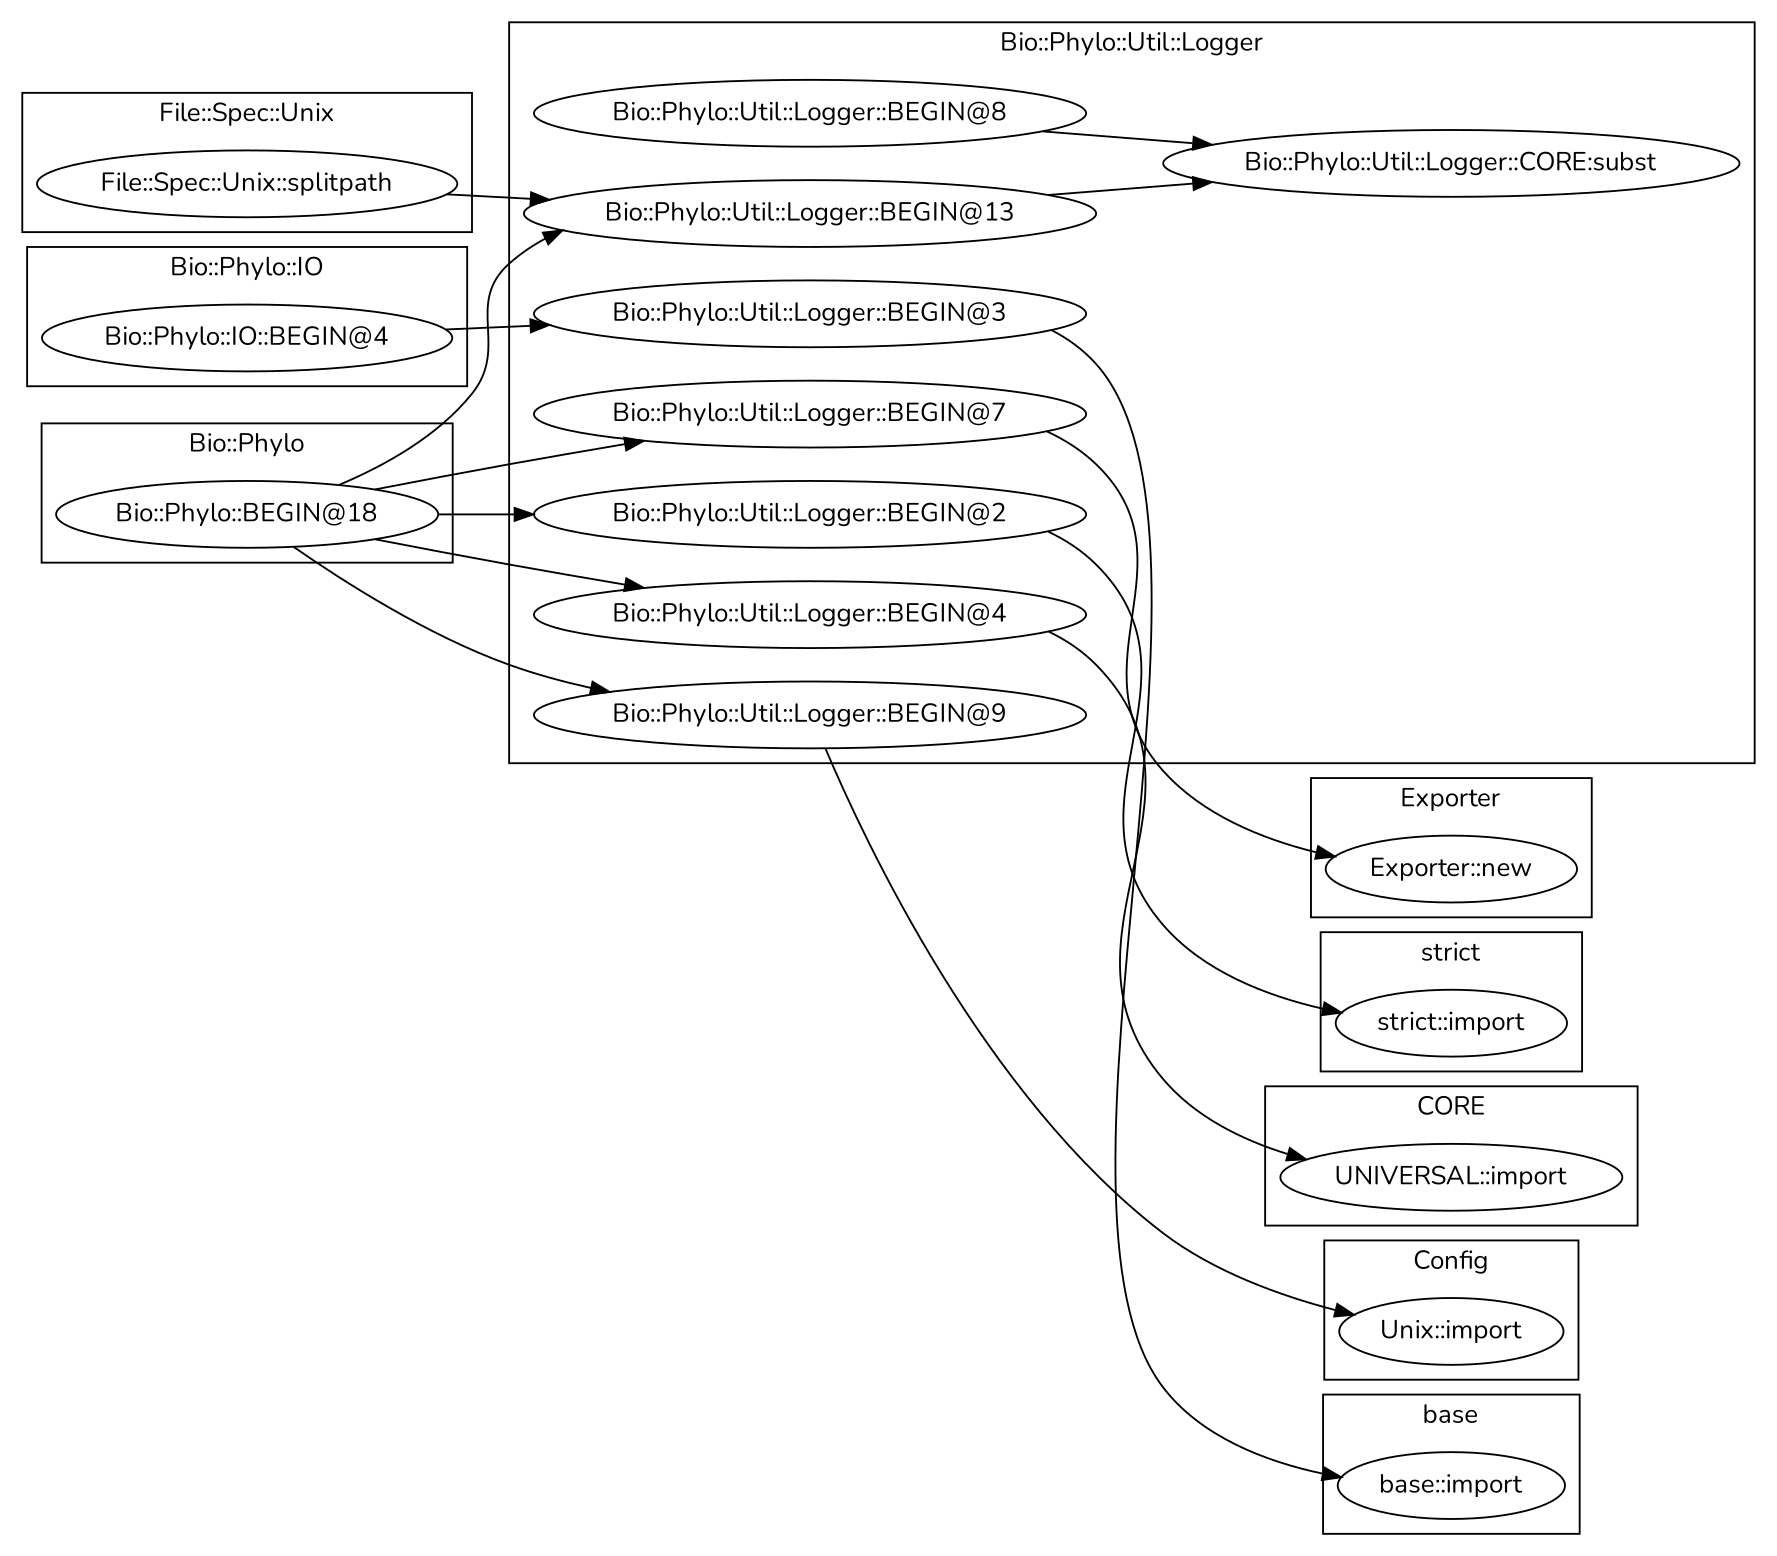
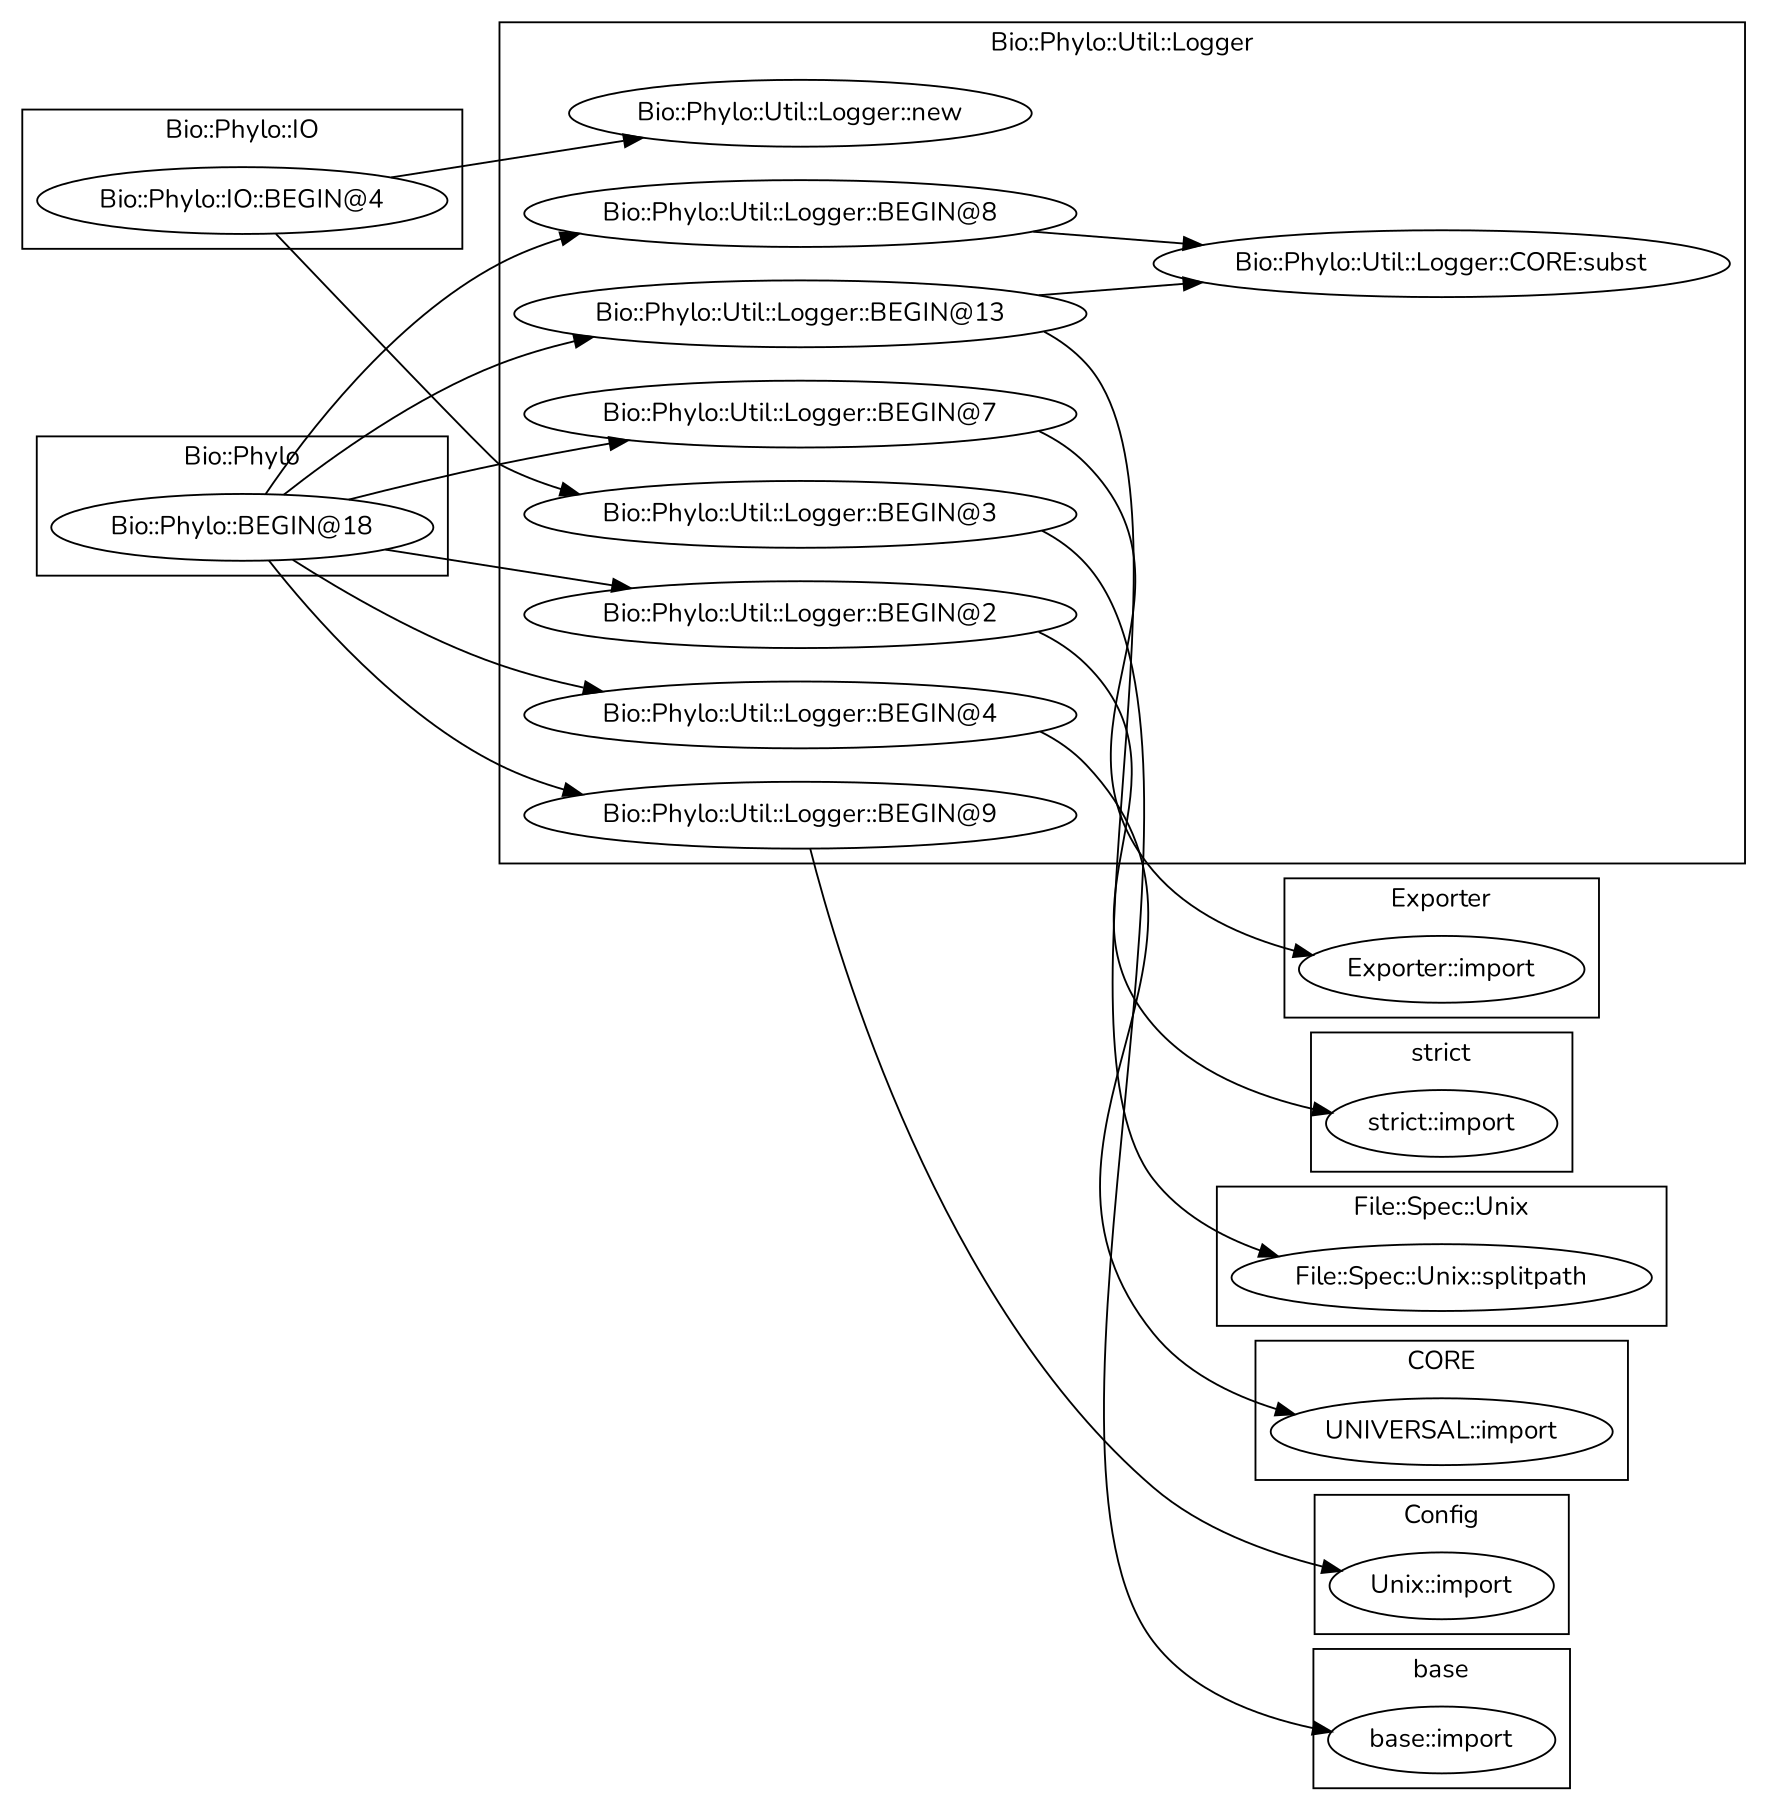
none -> (800, 113)
(489, 197) -> (1113, 986)
none -> (401, 336)
(1451, 869) -> (1442, 969)
